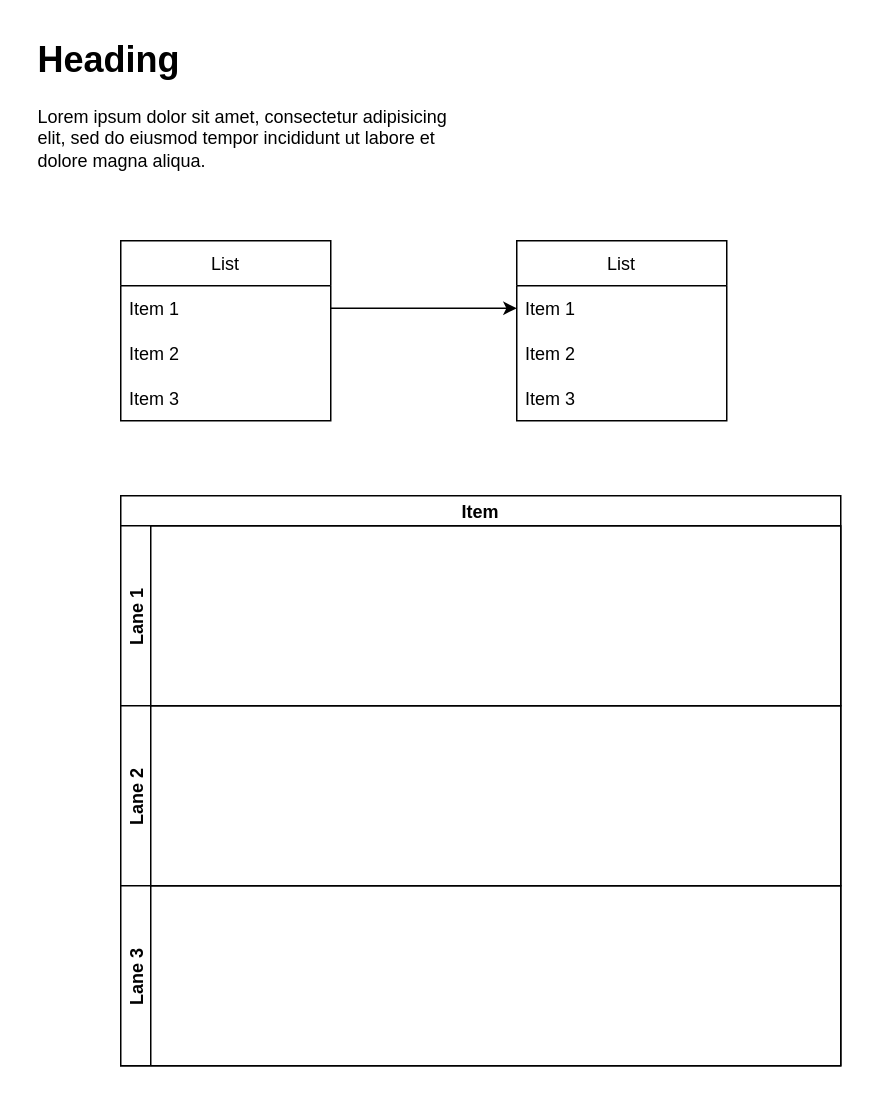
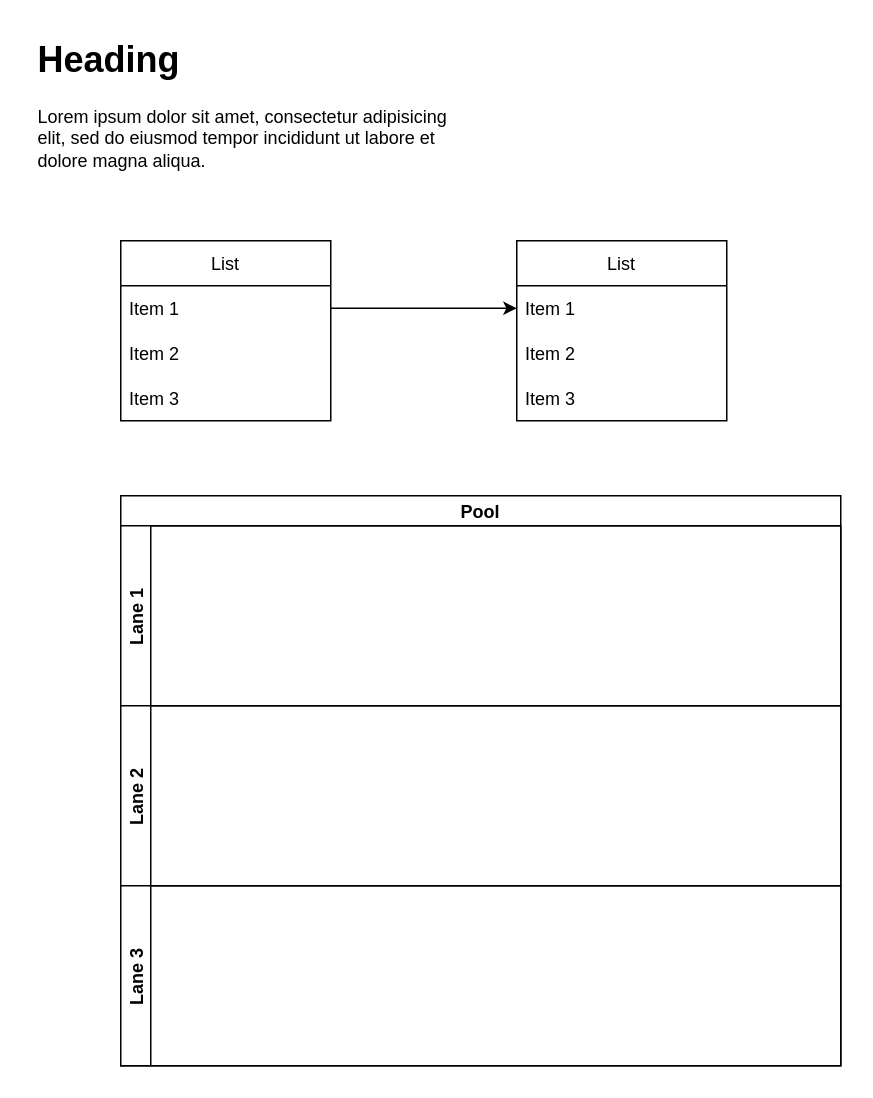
(480, 512) -> (480, 512)
